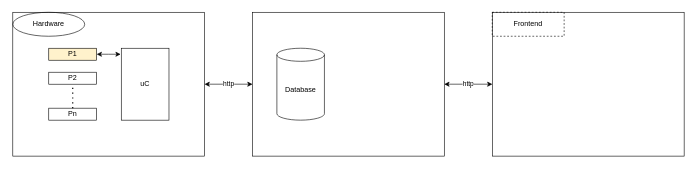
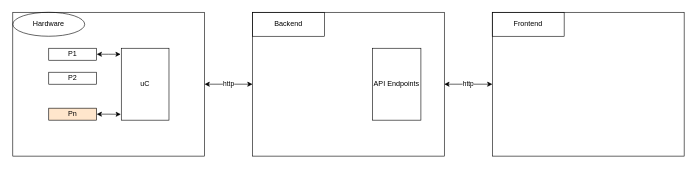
none -> (288, 24)
(528, 24) -> (528, 24)
(72, 54) -> (72, 54)
(300, 84) -> none
none -> (397, 84)
(72, 95) -> none
(72, 114) -> (72, 114)
none -> (101, 114)
